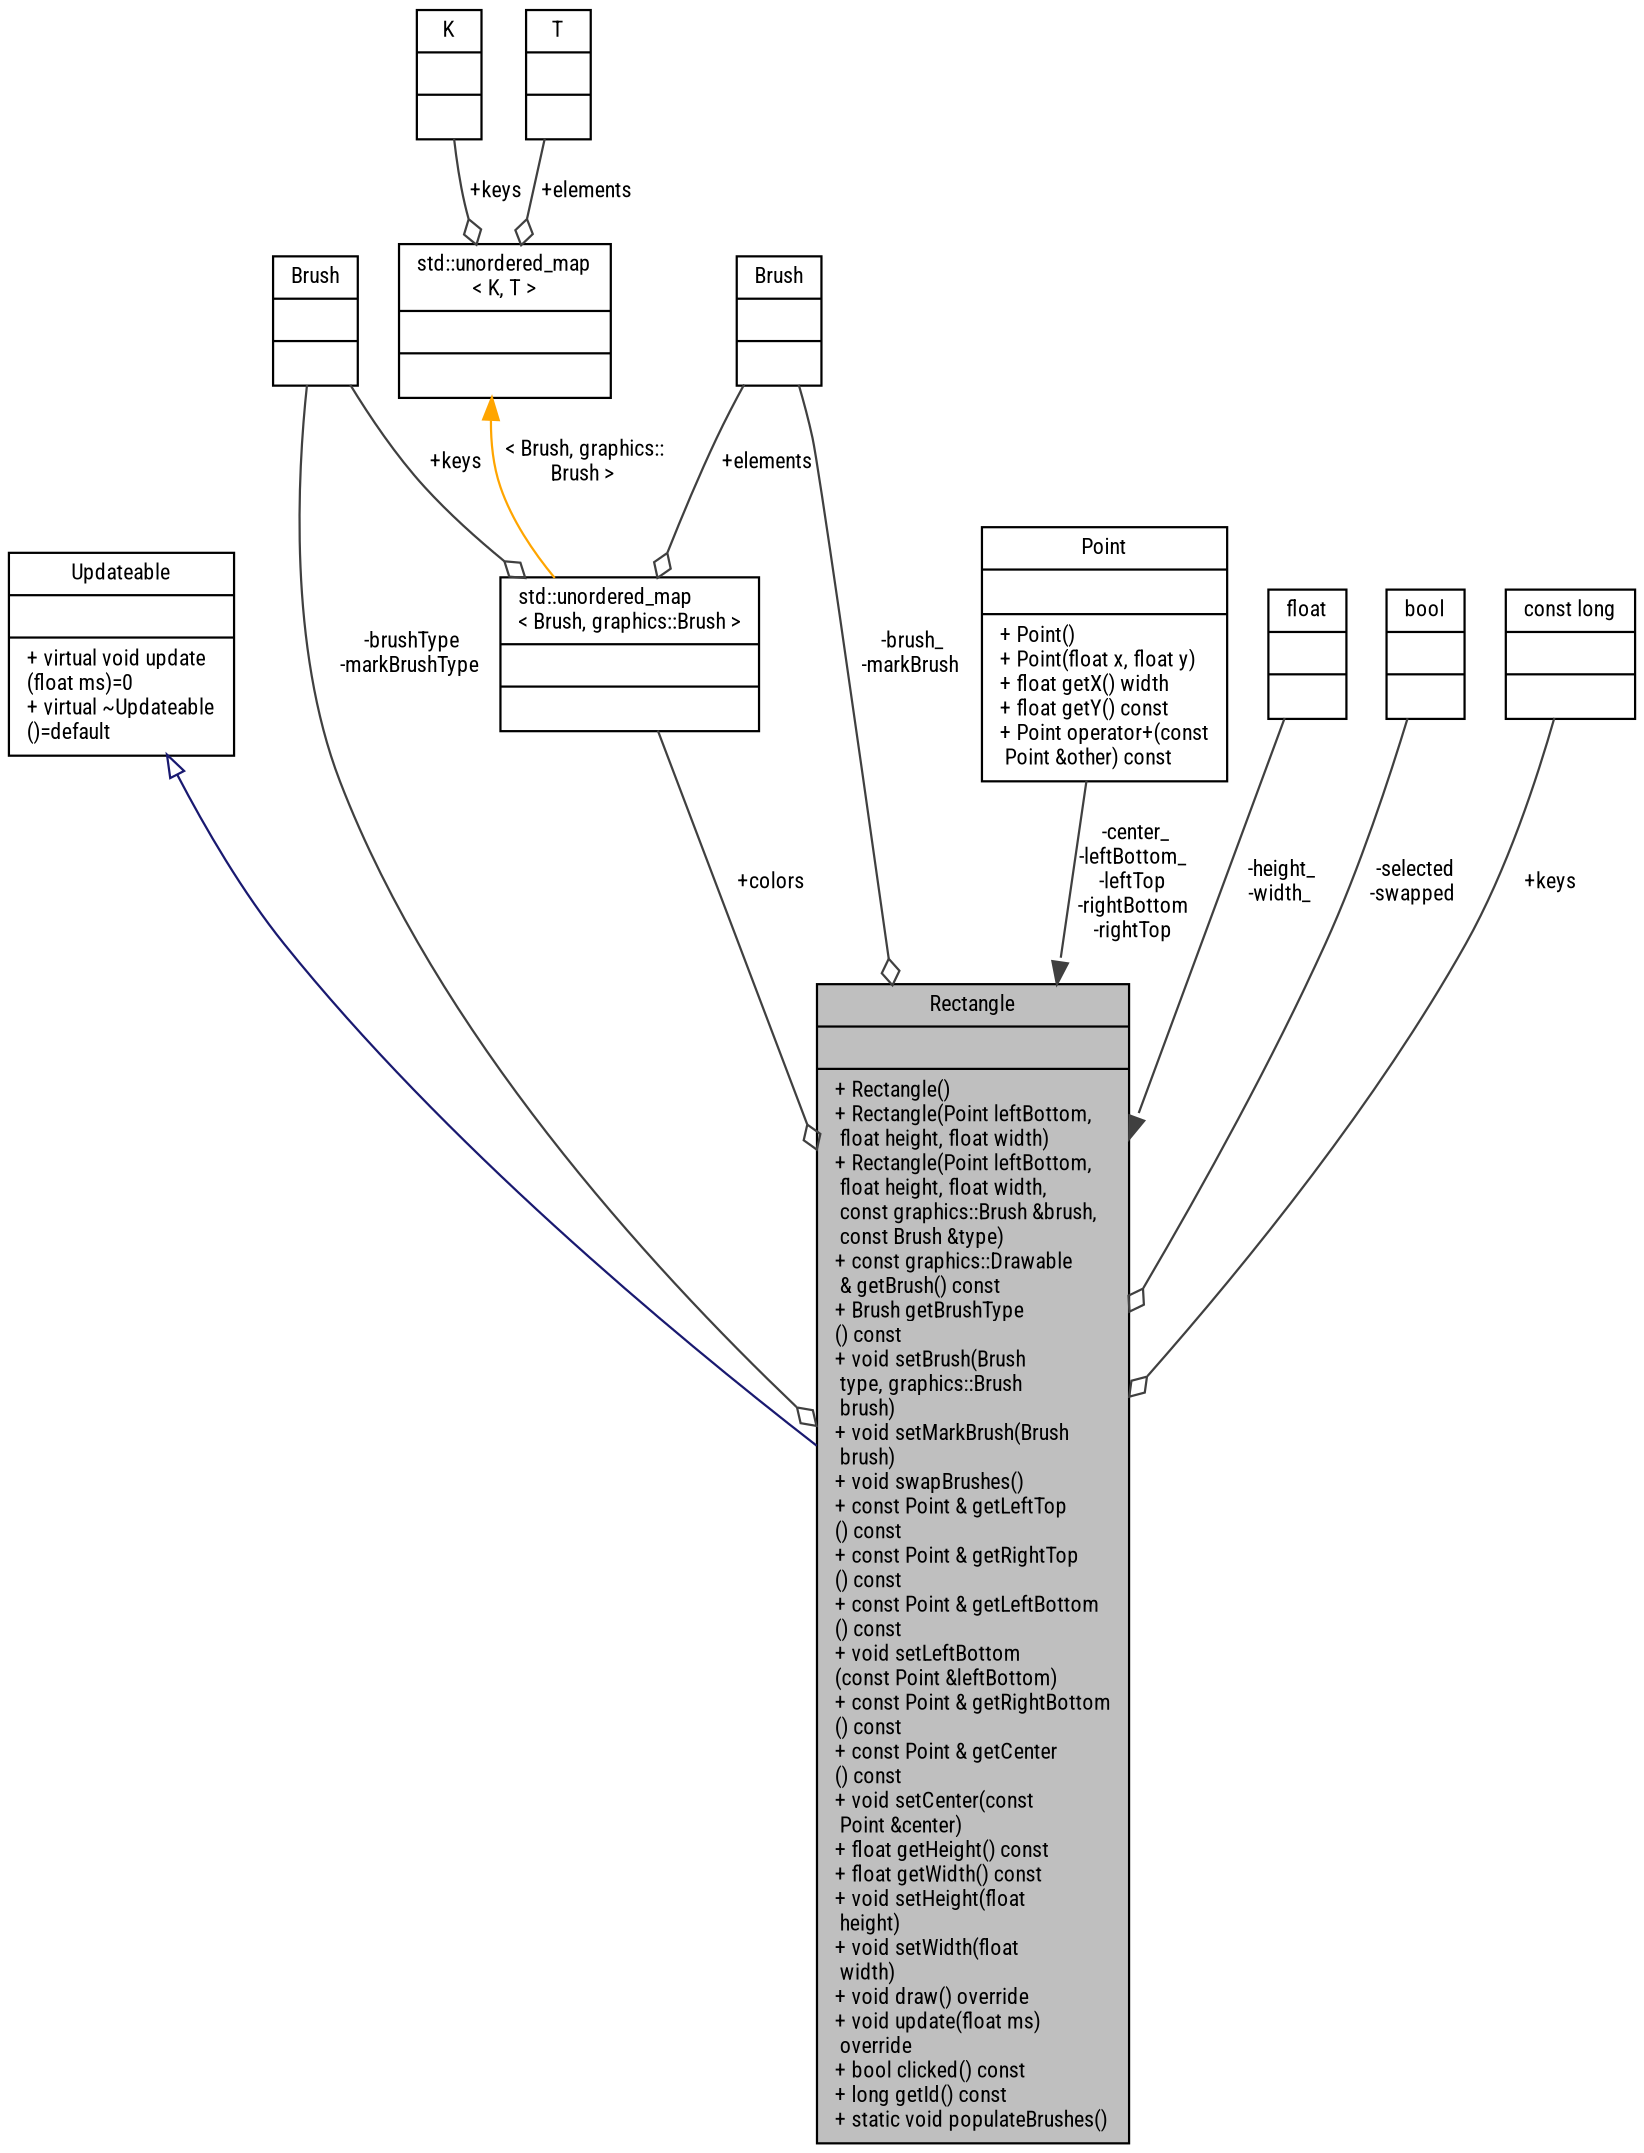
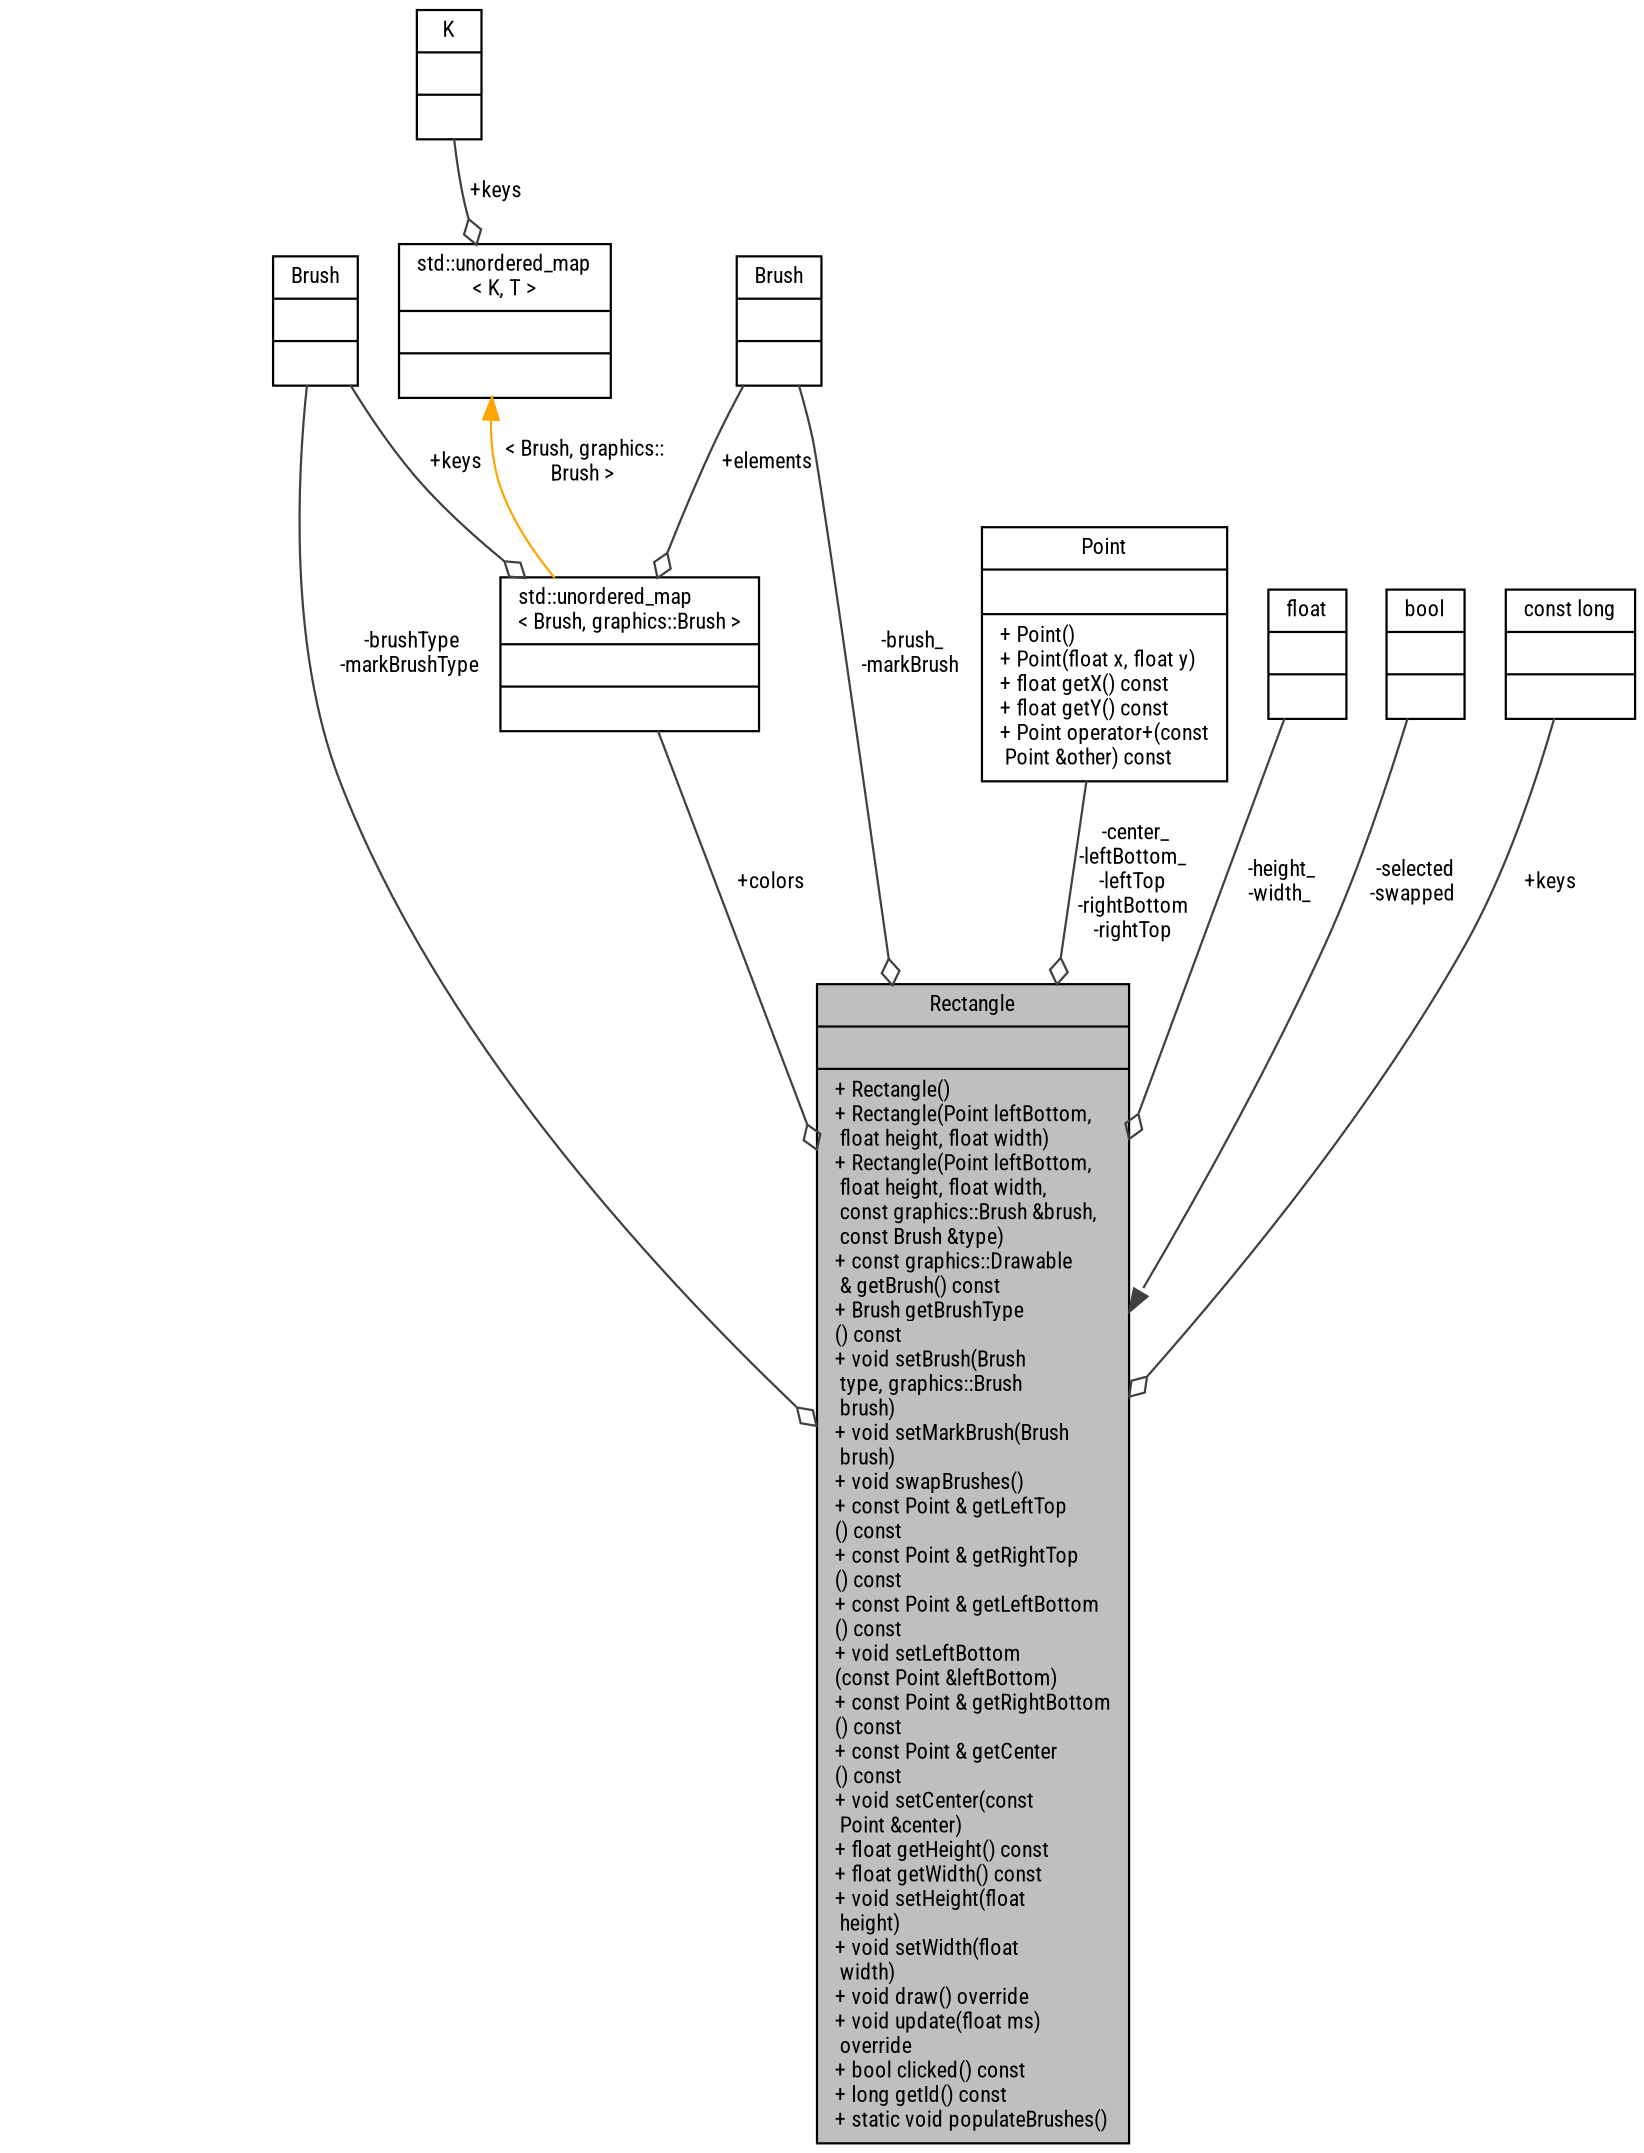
(558, 75) -> none
(121, 654) -> none
(1084, 684) -> (1084, 684)
(1074, 869) -> (1074, 869)
(1212, 916) -> (1212, 916)
(1293, 1011) -> (1293, 1011)
